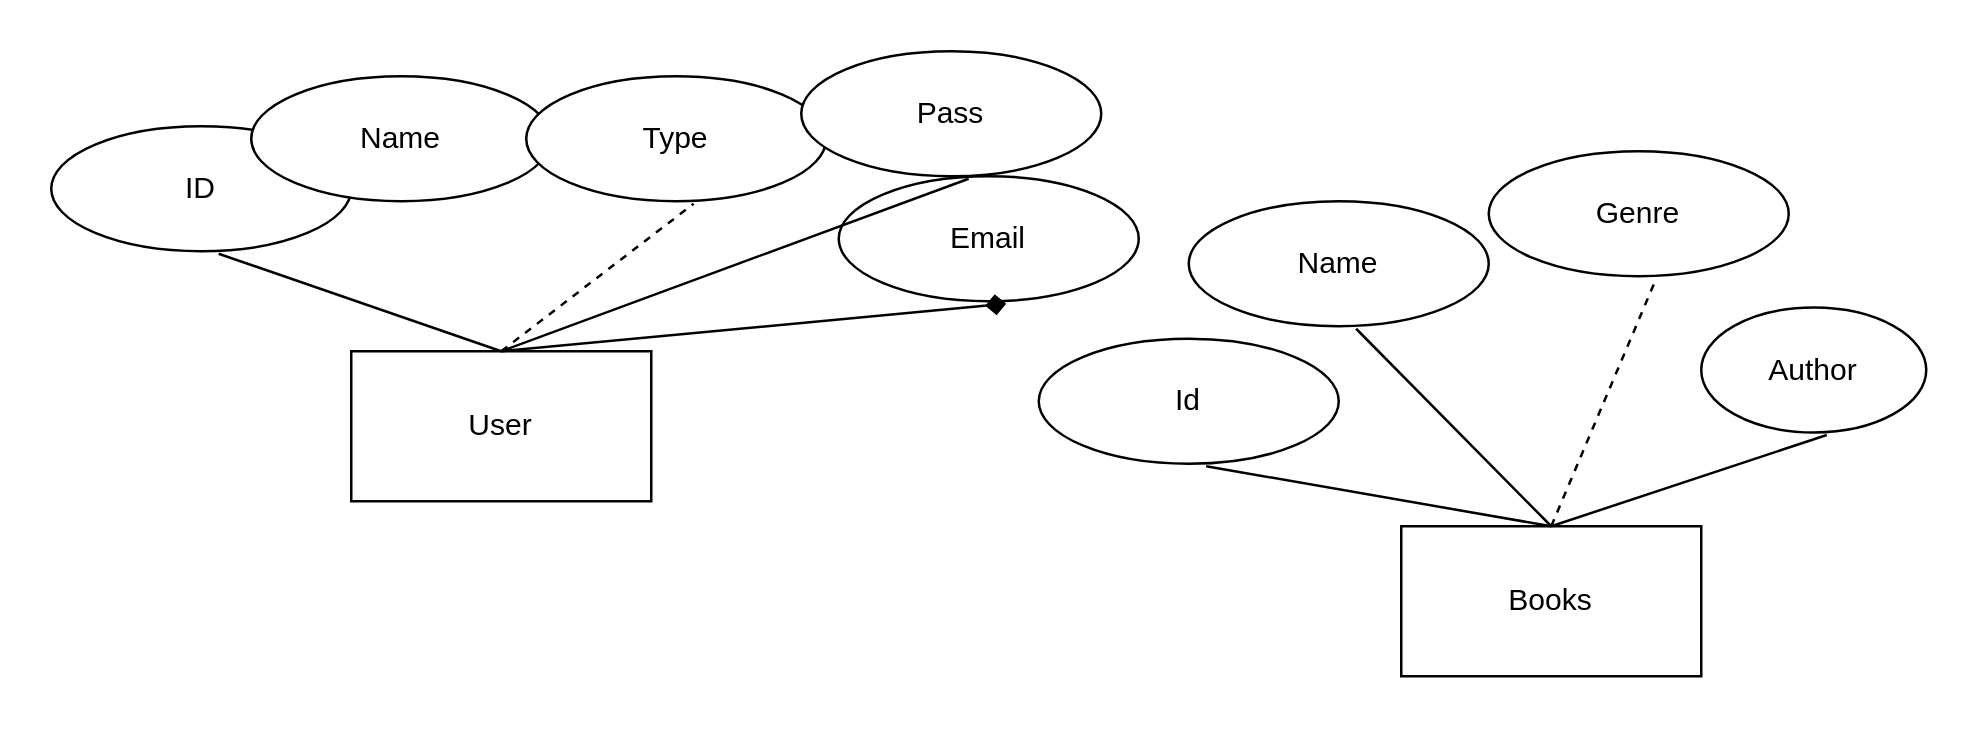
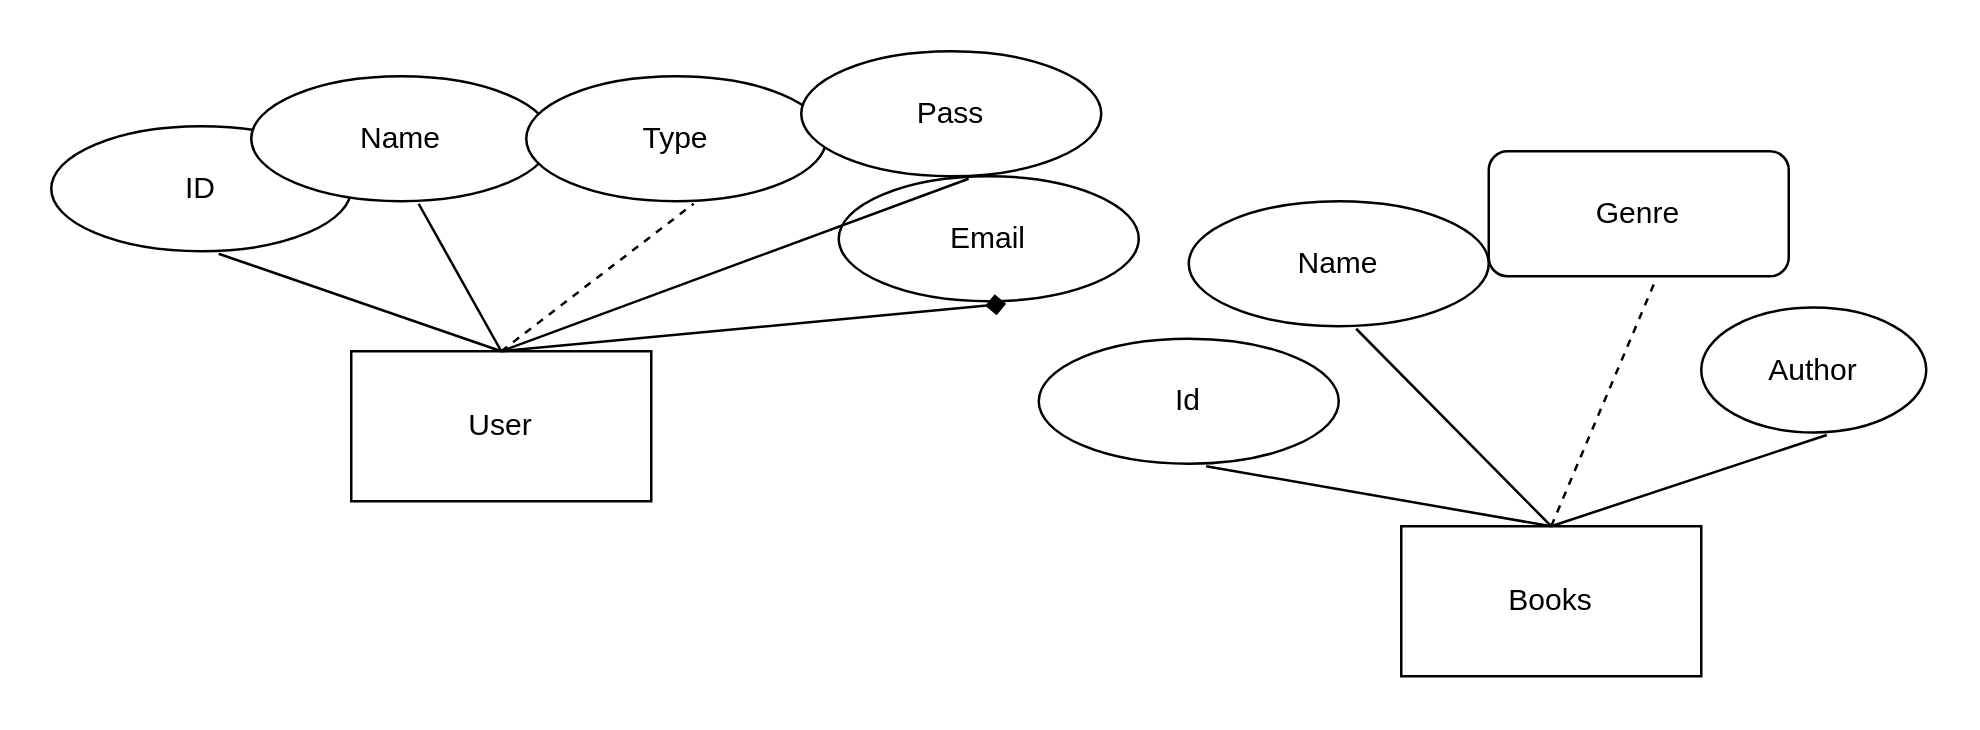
(1639, 214) -> (1639, 214)
none -> (458, 274)
